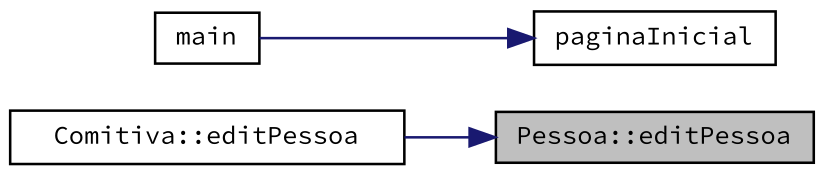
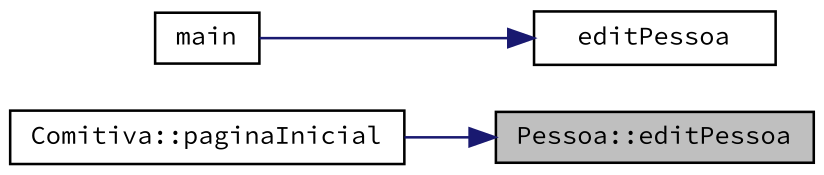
(655, 38) -> (655, 38)
(207, 137) -> (207, 137)
